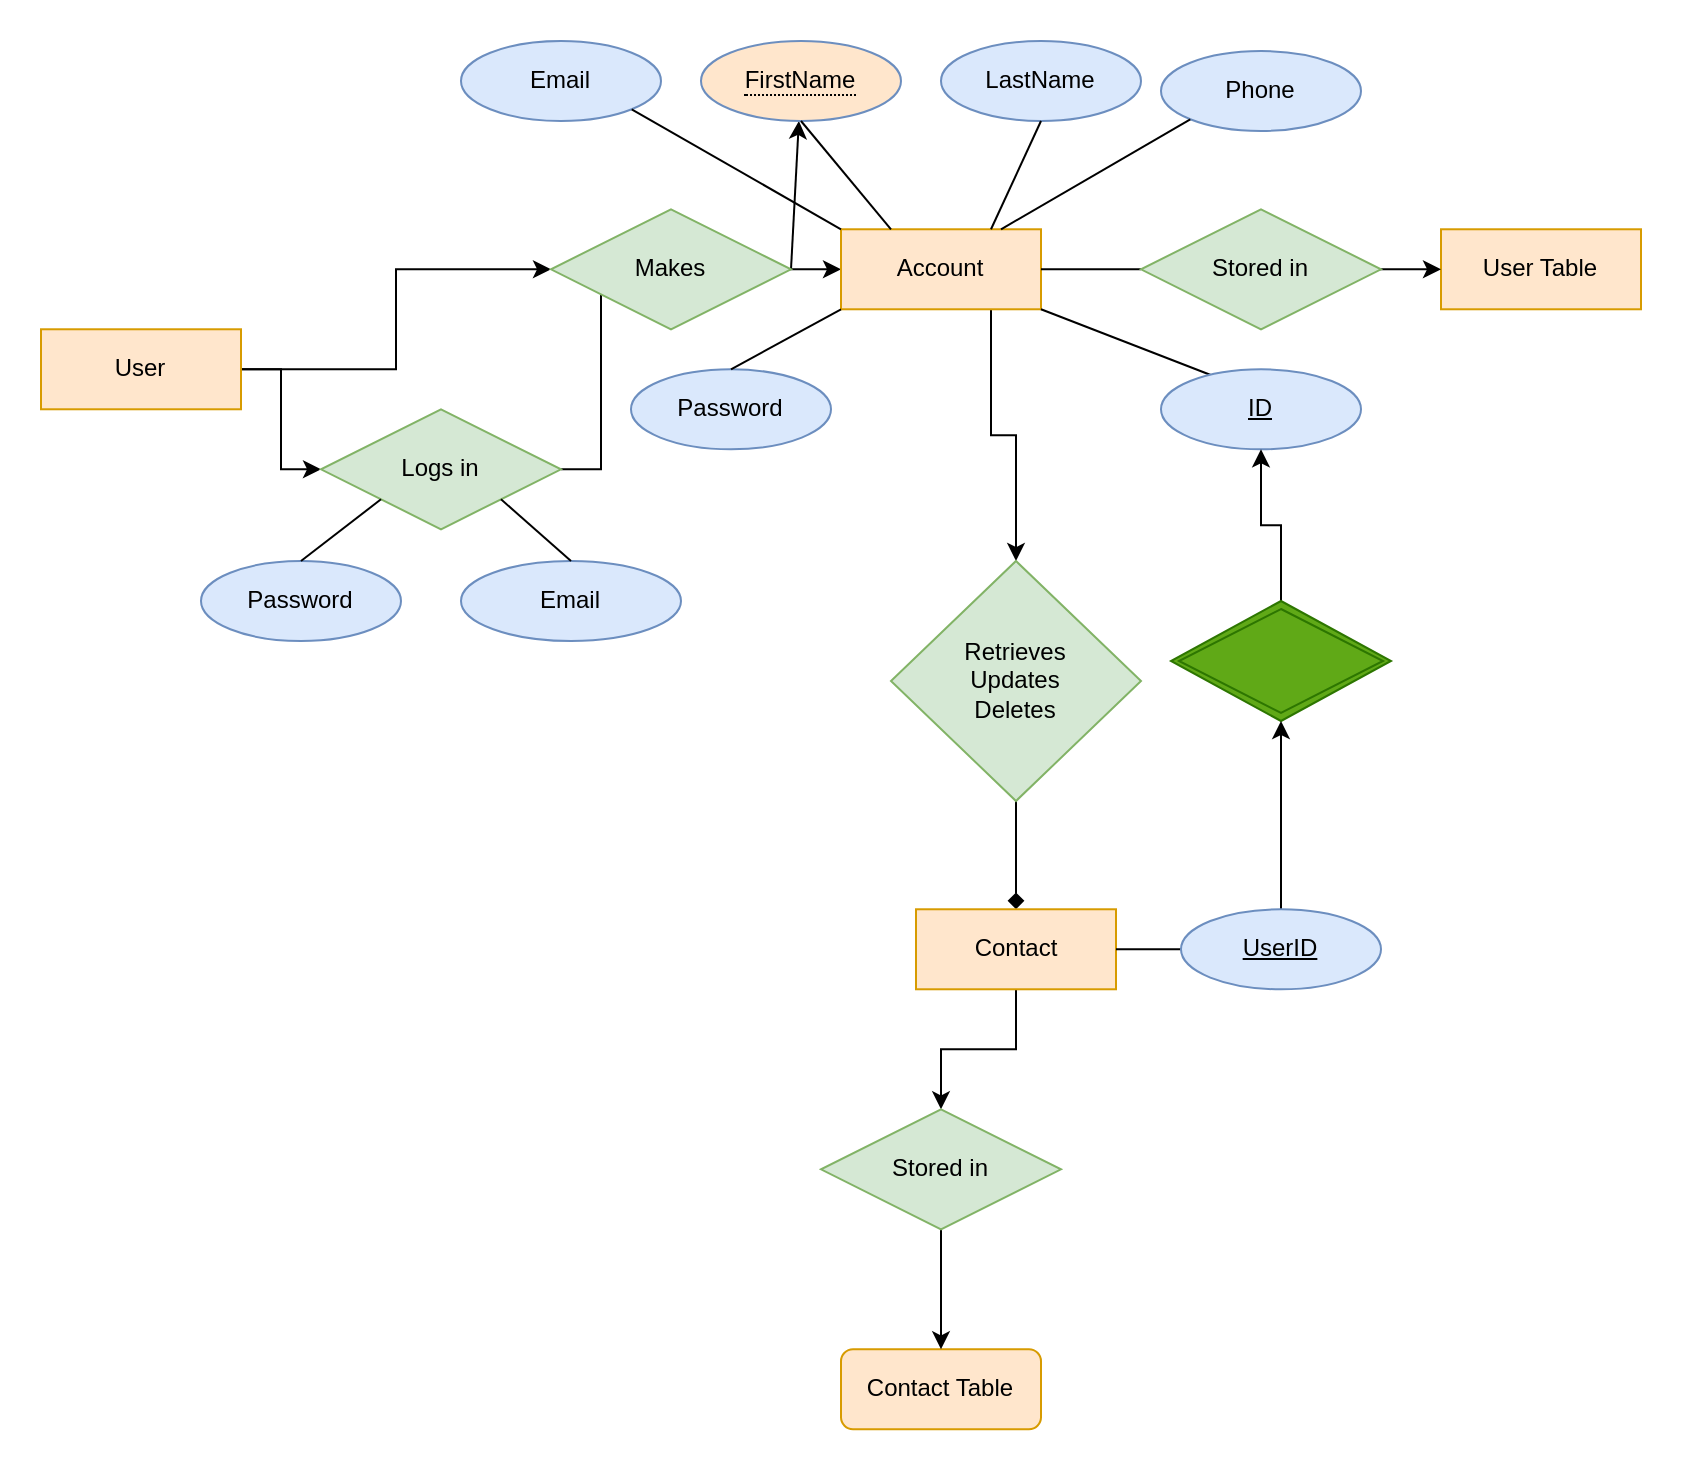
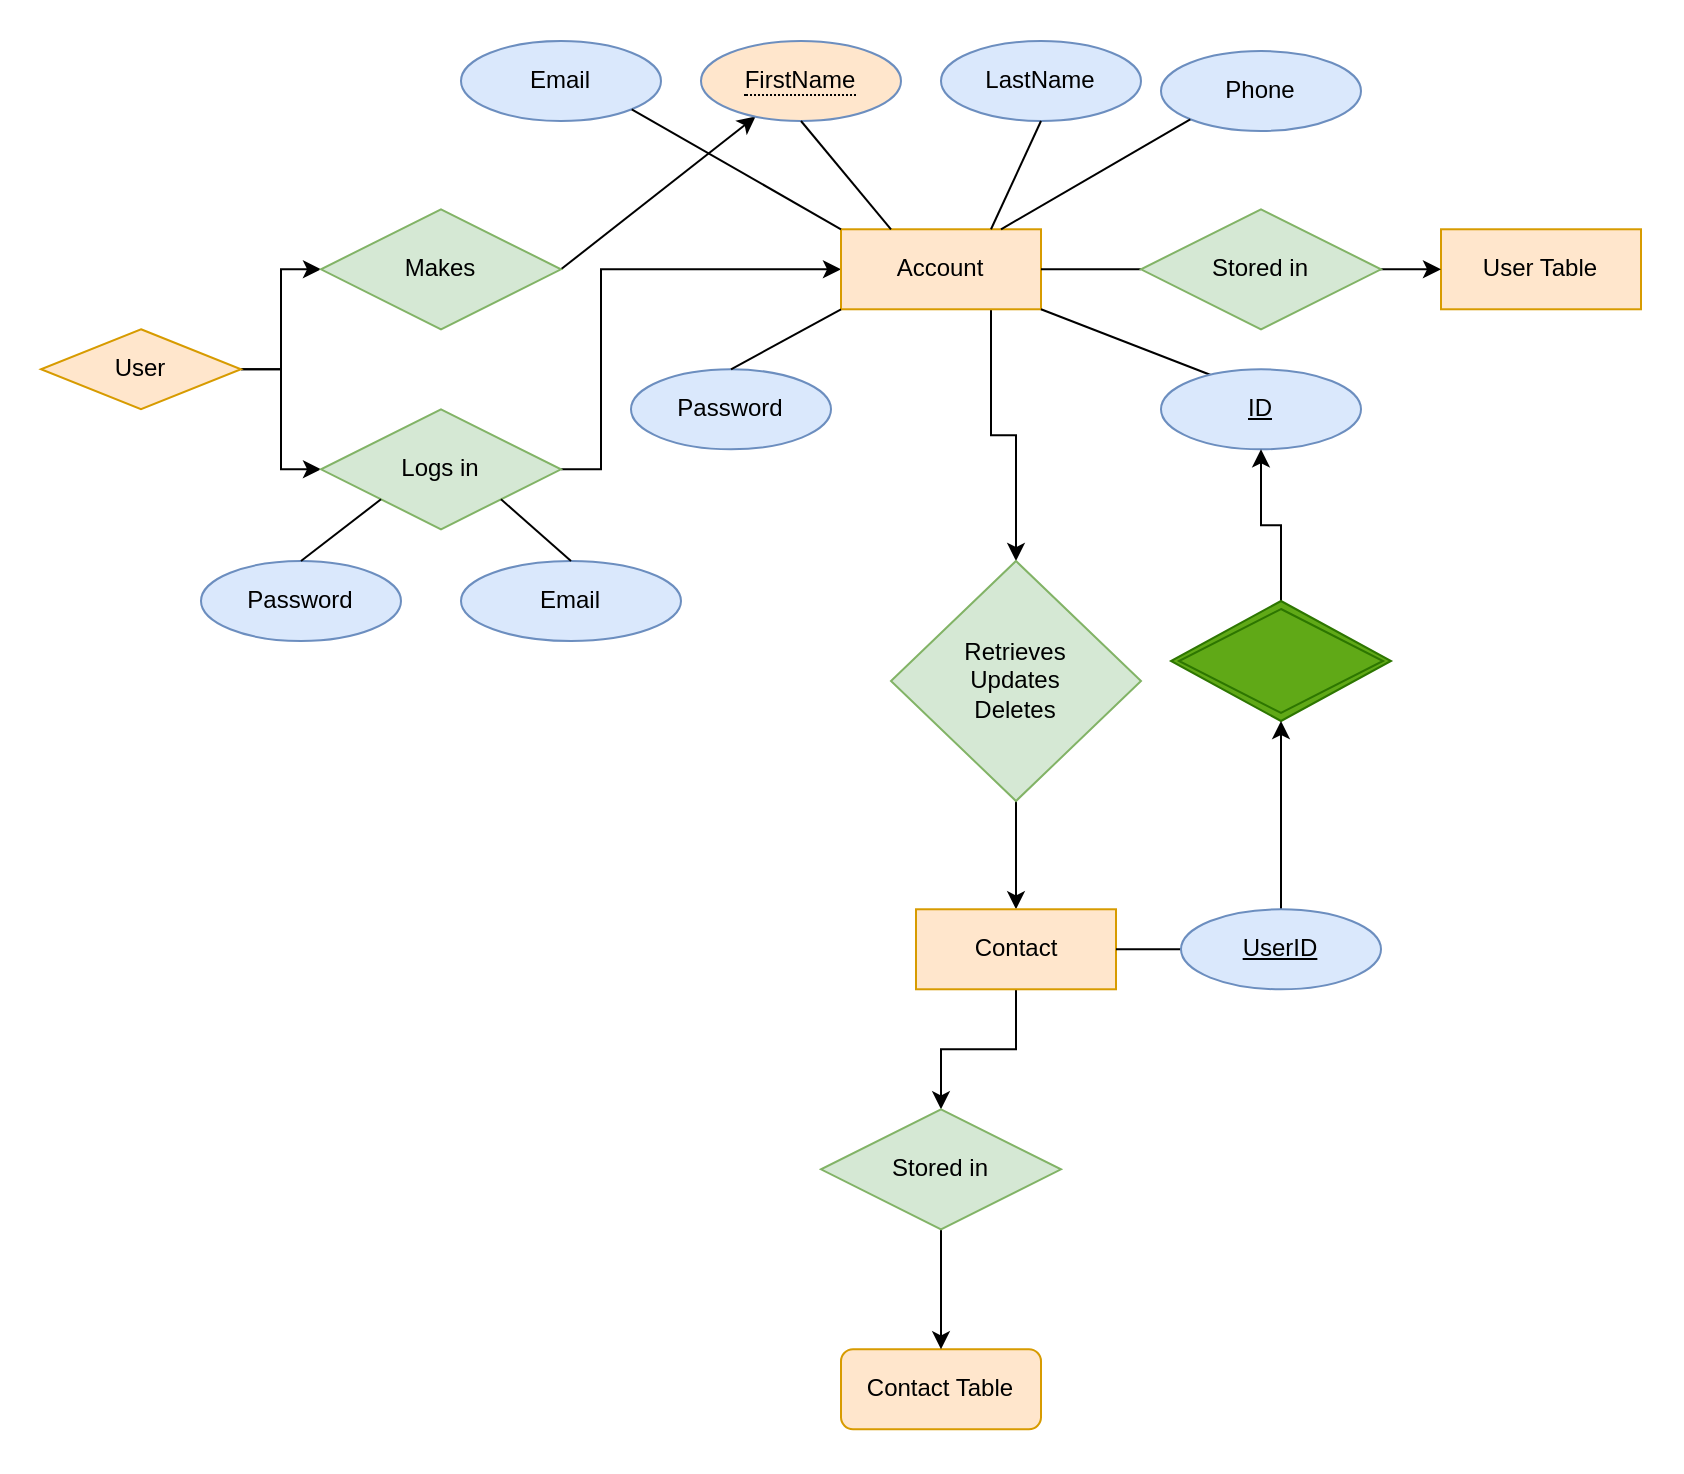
(671, 269) -> (441, 269)
(141, 369) -> (141, 369)
(1016, 893) -> (1016, 894)
